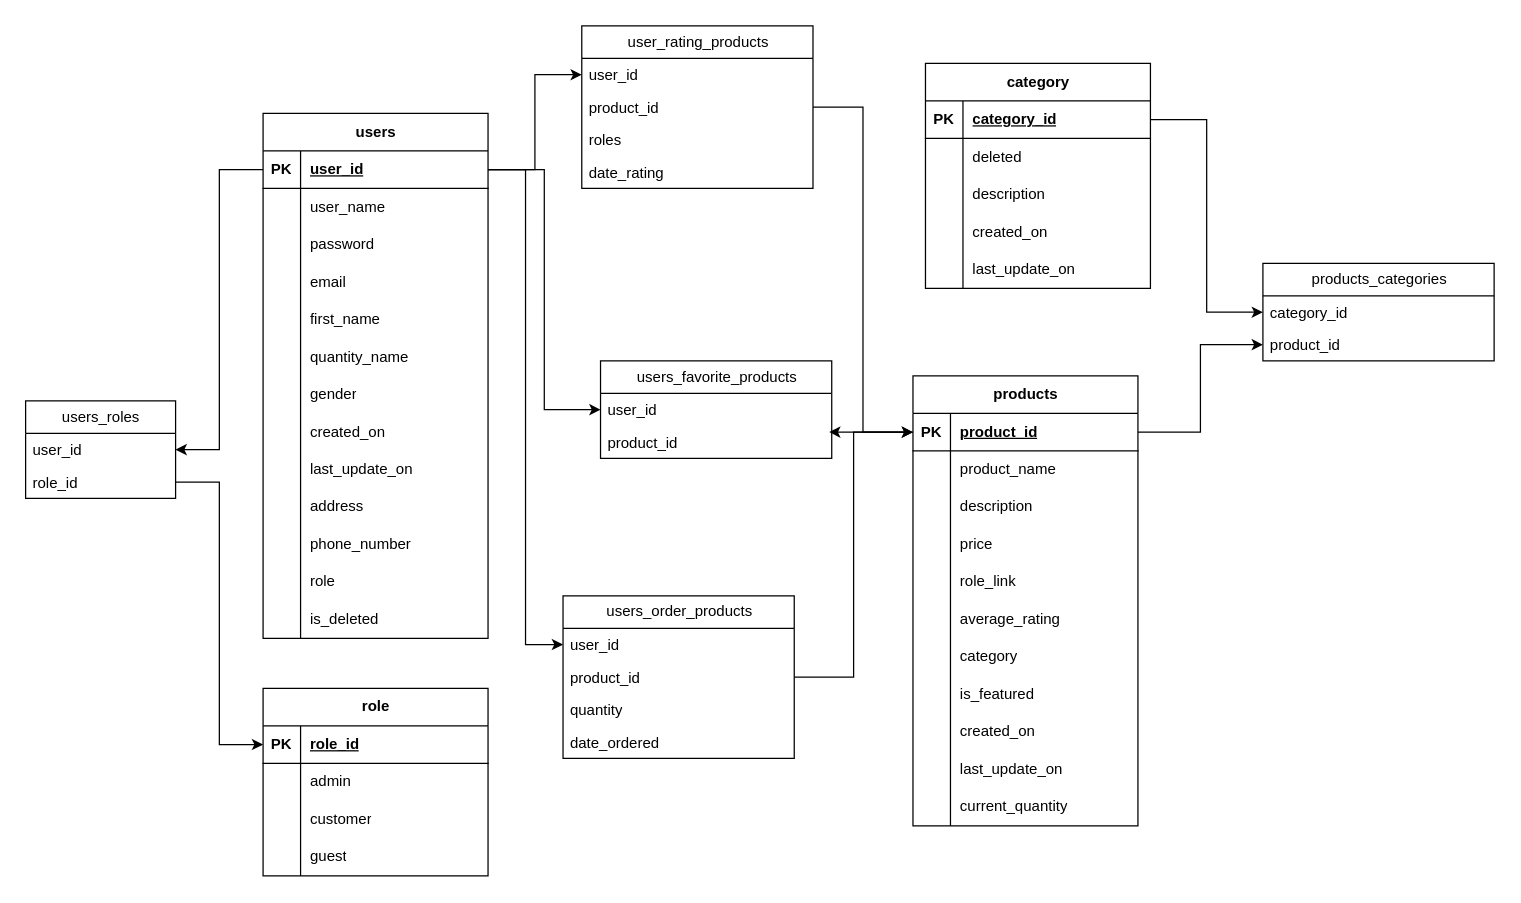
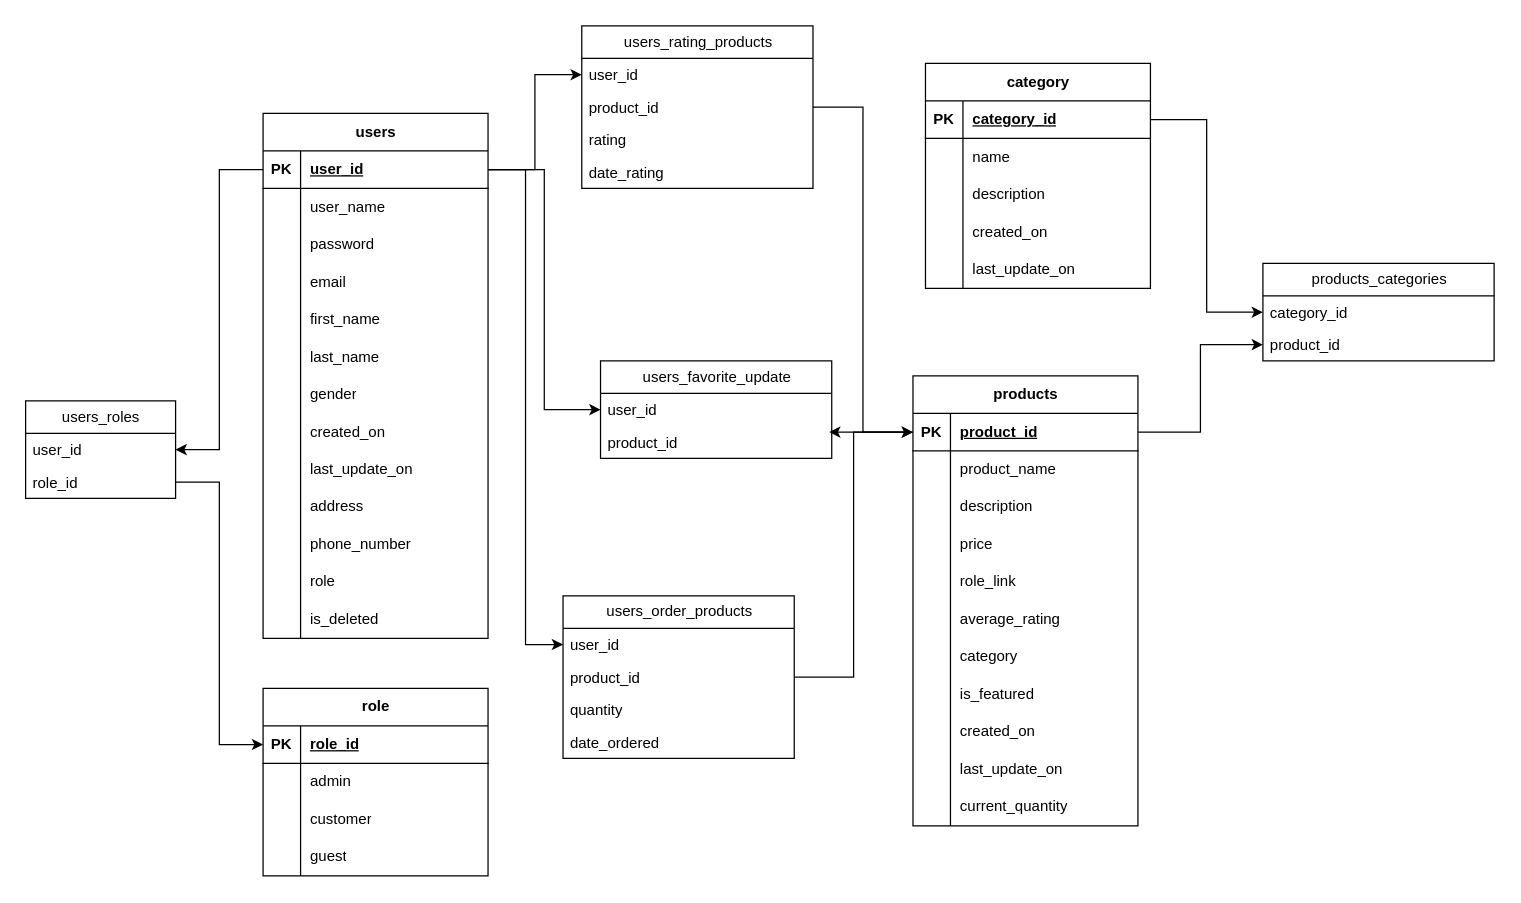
(699, 42) -> (699, 42)
(608, 141) -> (613, 141)
(1001, 157) -> (990, 157)
(363, 357) -> (346, 357)
(718, 377) -> (718, 377)
